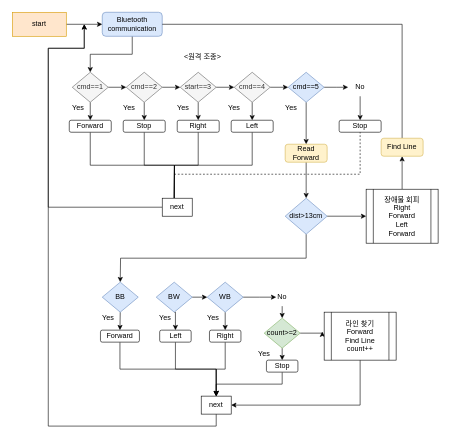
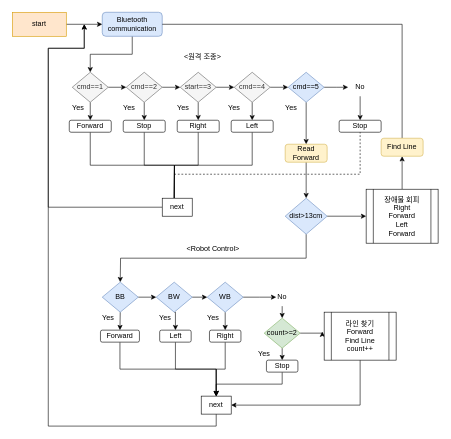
none -> (213, 249)
none -> (150, 297)
